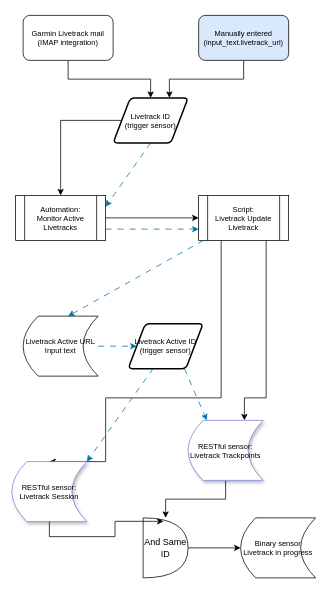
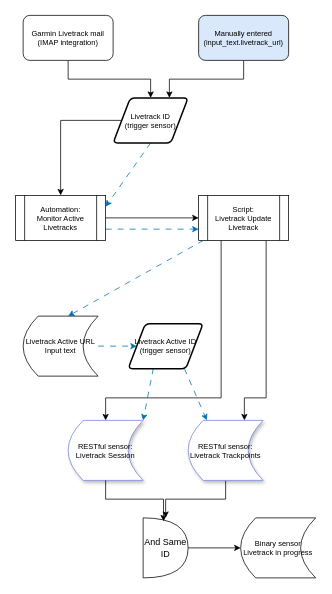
(49, 492) -> (105, 450)
